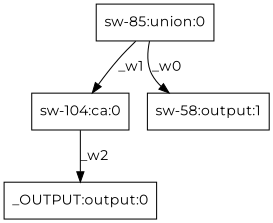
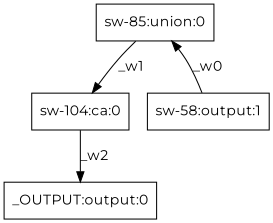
(149, 66) -> (192, 70)
